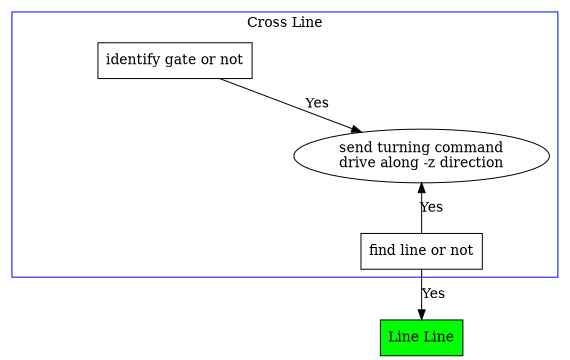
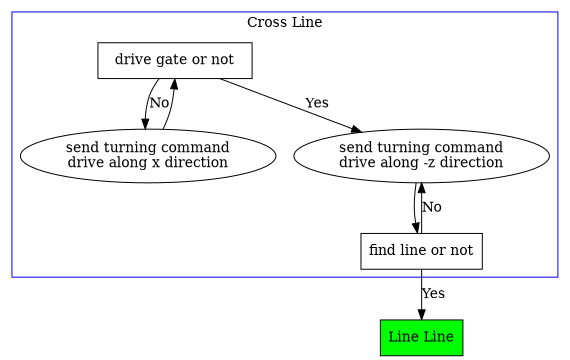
(175, 61) -> (175, 61)
none -> (148, 156)
none -> (414, 203)
(432, 208) -> (432, 208)
